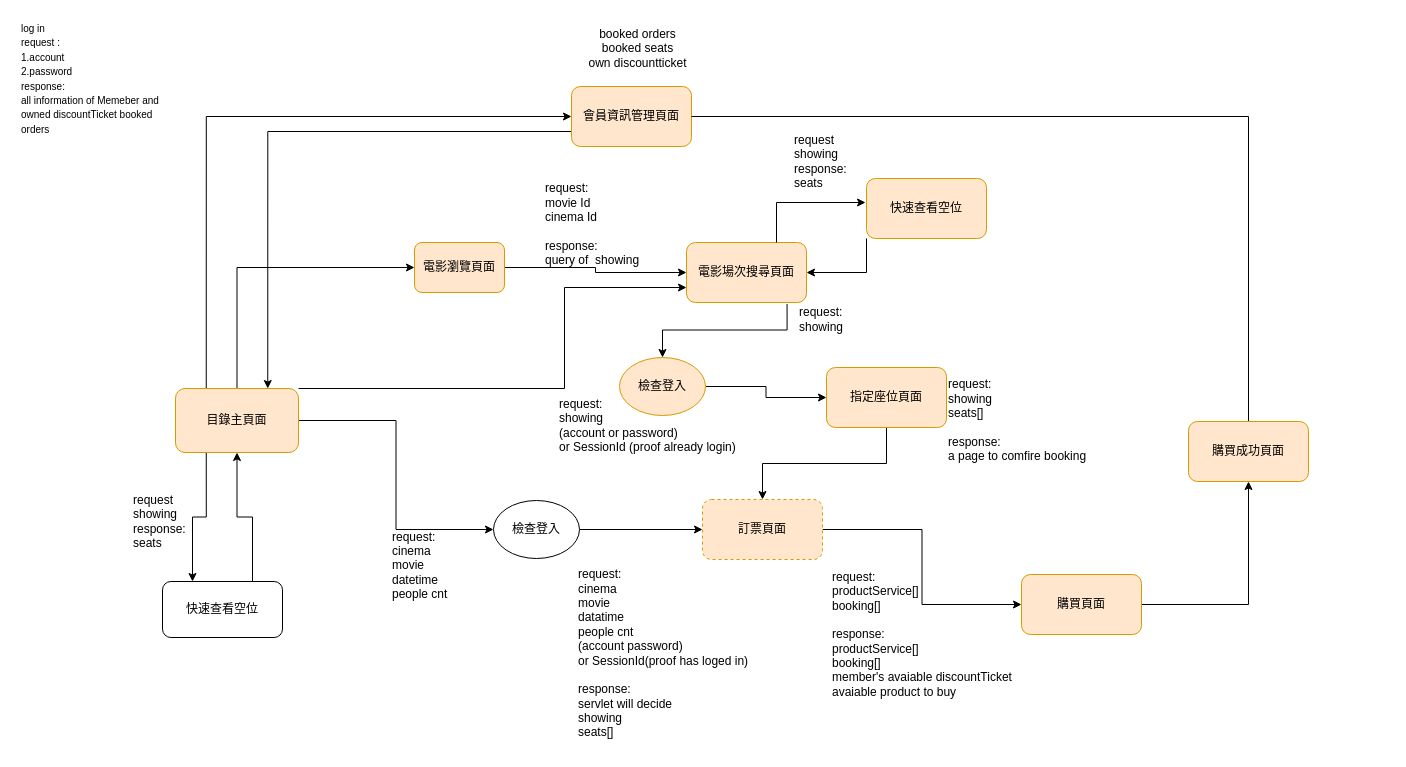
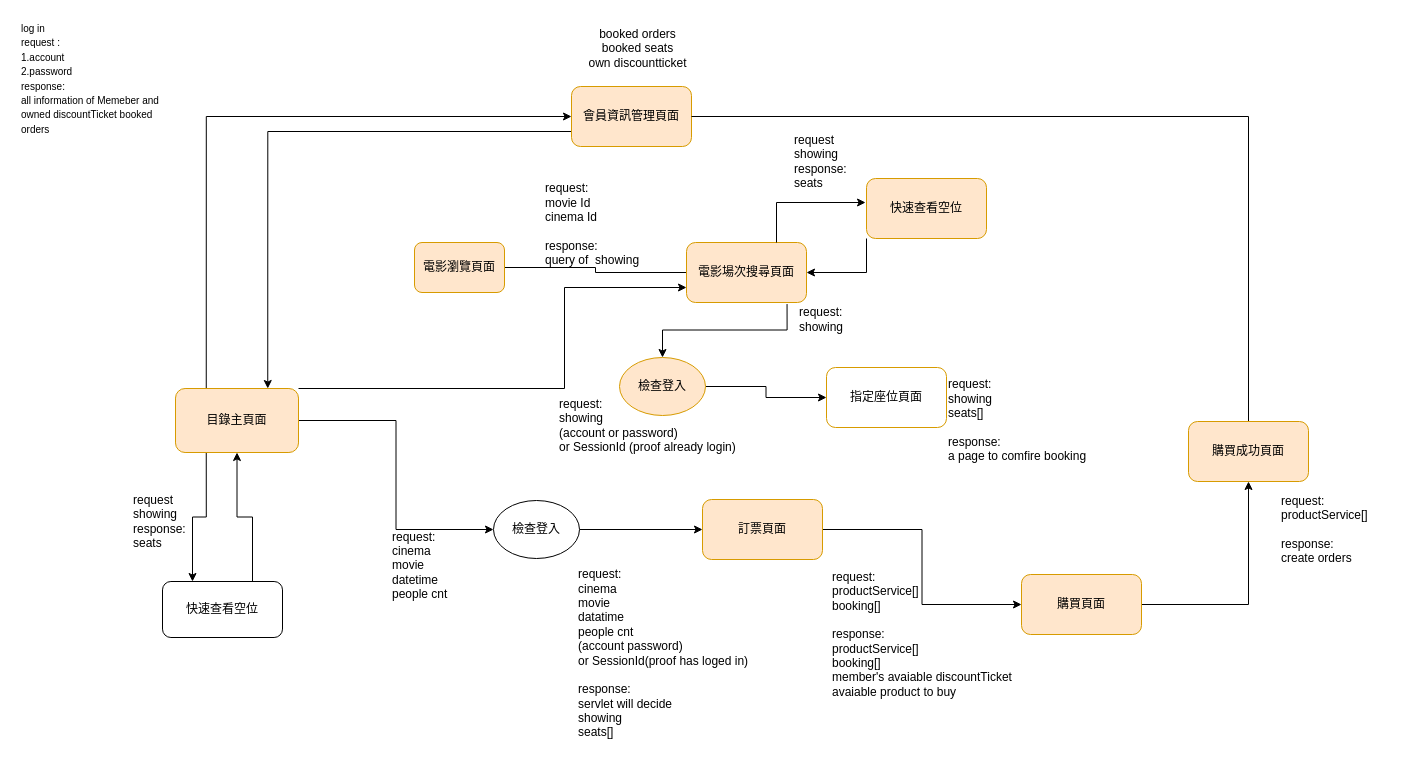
(262, 268) -> none
(678, 273) -> (681, 273)
(887, 398) -> (887, 398)
(829, 464) -> none
(763, 530) -> (763, 530)
none -> (1332, 530)
